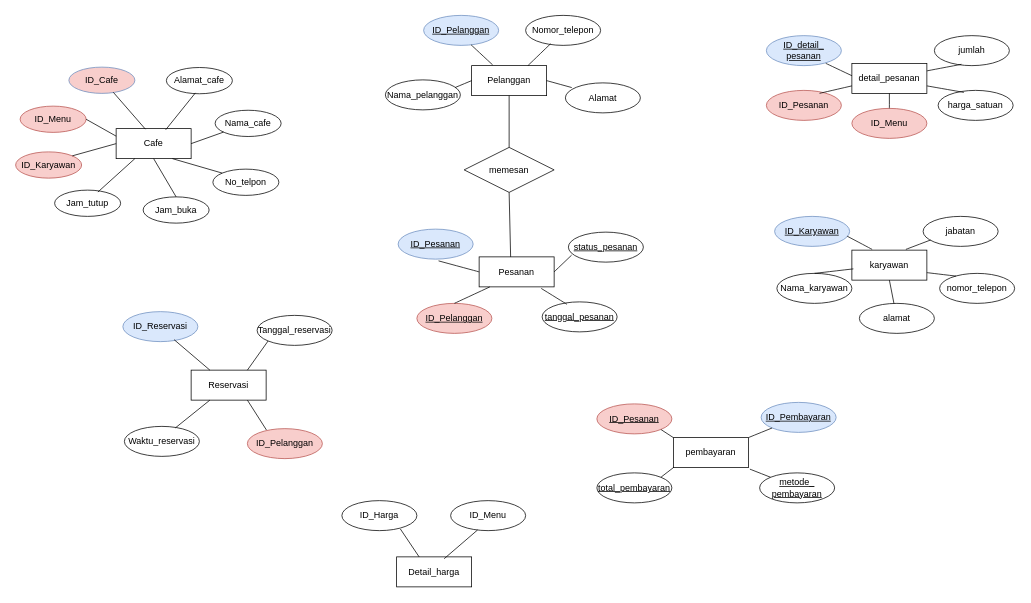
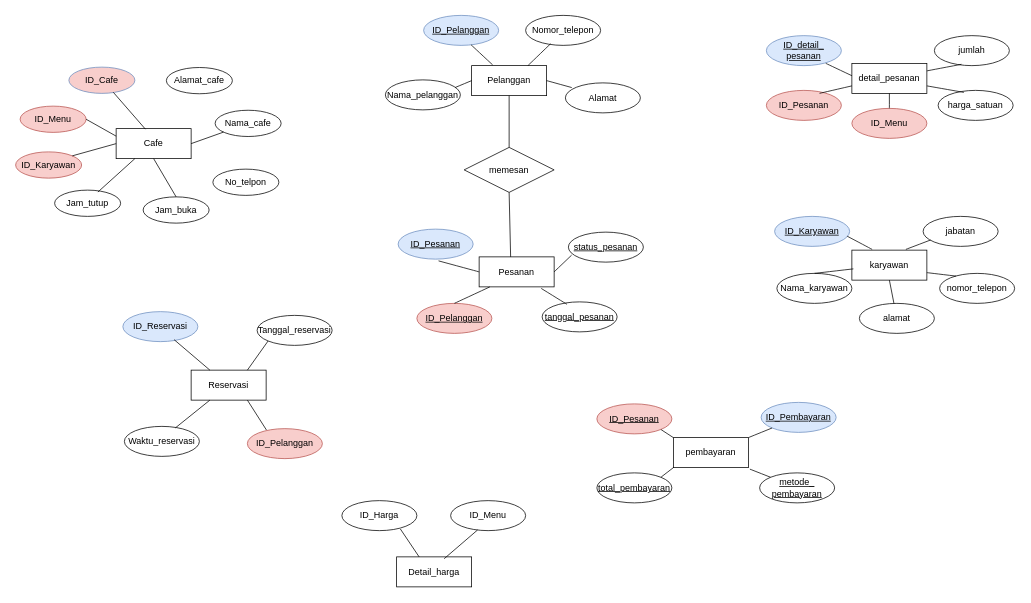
(181, 111) -> none
(198, 166) -> none
